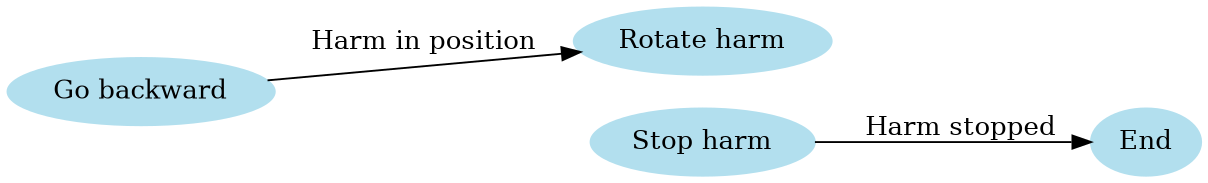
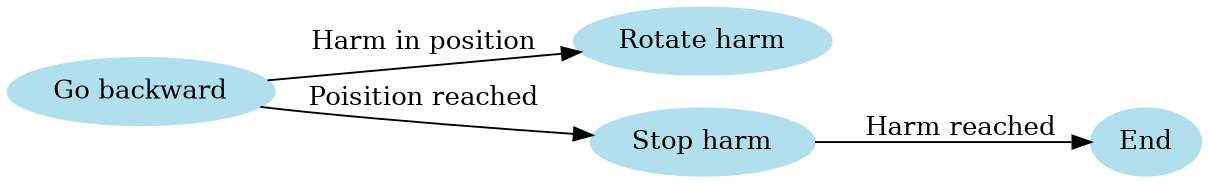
none -> (417, 122)
(961, 128) -> (961, 128)
